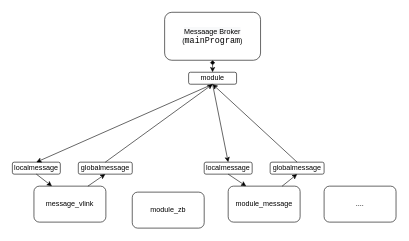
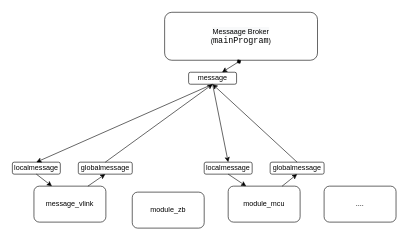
(213, 36) -> (241, 36)
(213, 78) -> (213, 78)
(264, 204) -> (264, 204)
